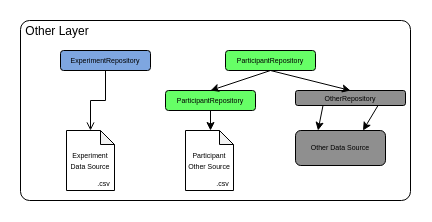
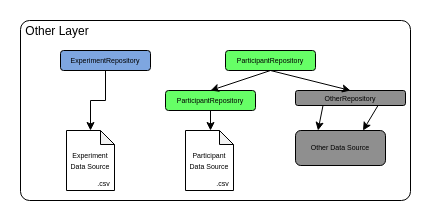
(91, 124) -> (91, 122)
(210, 161) -> (210, 161)
